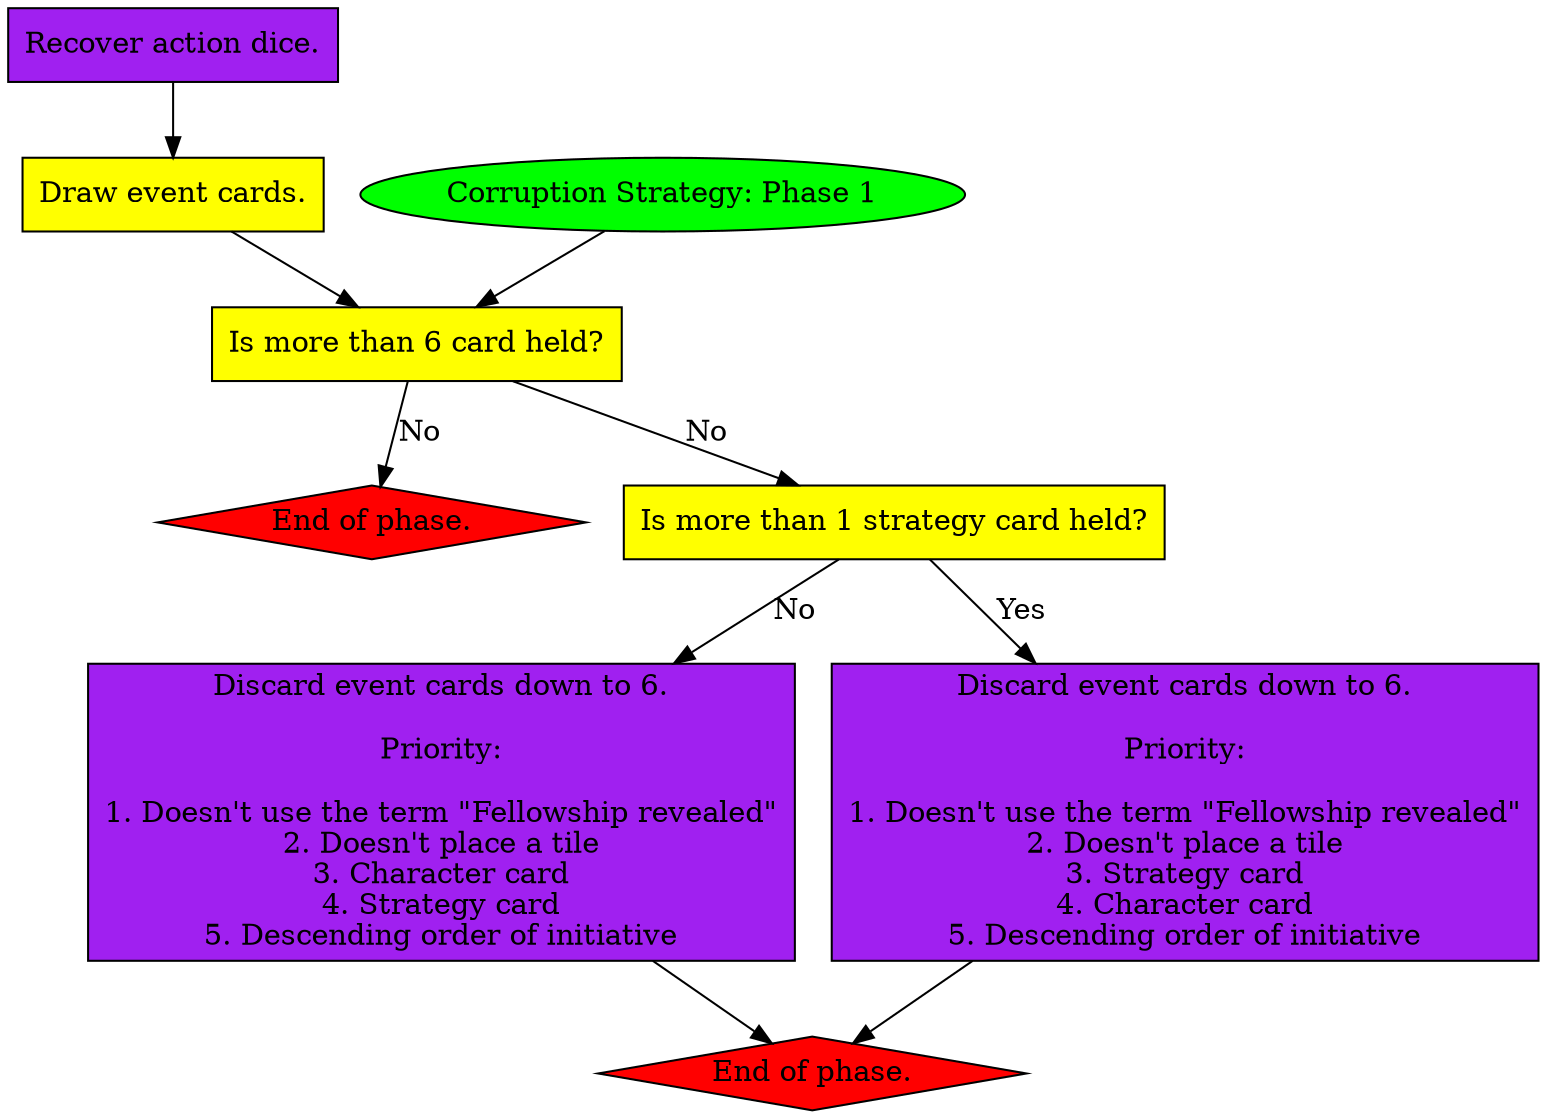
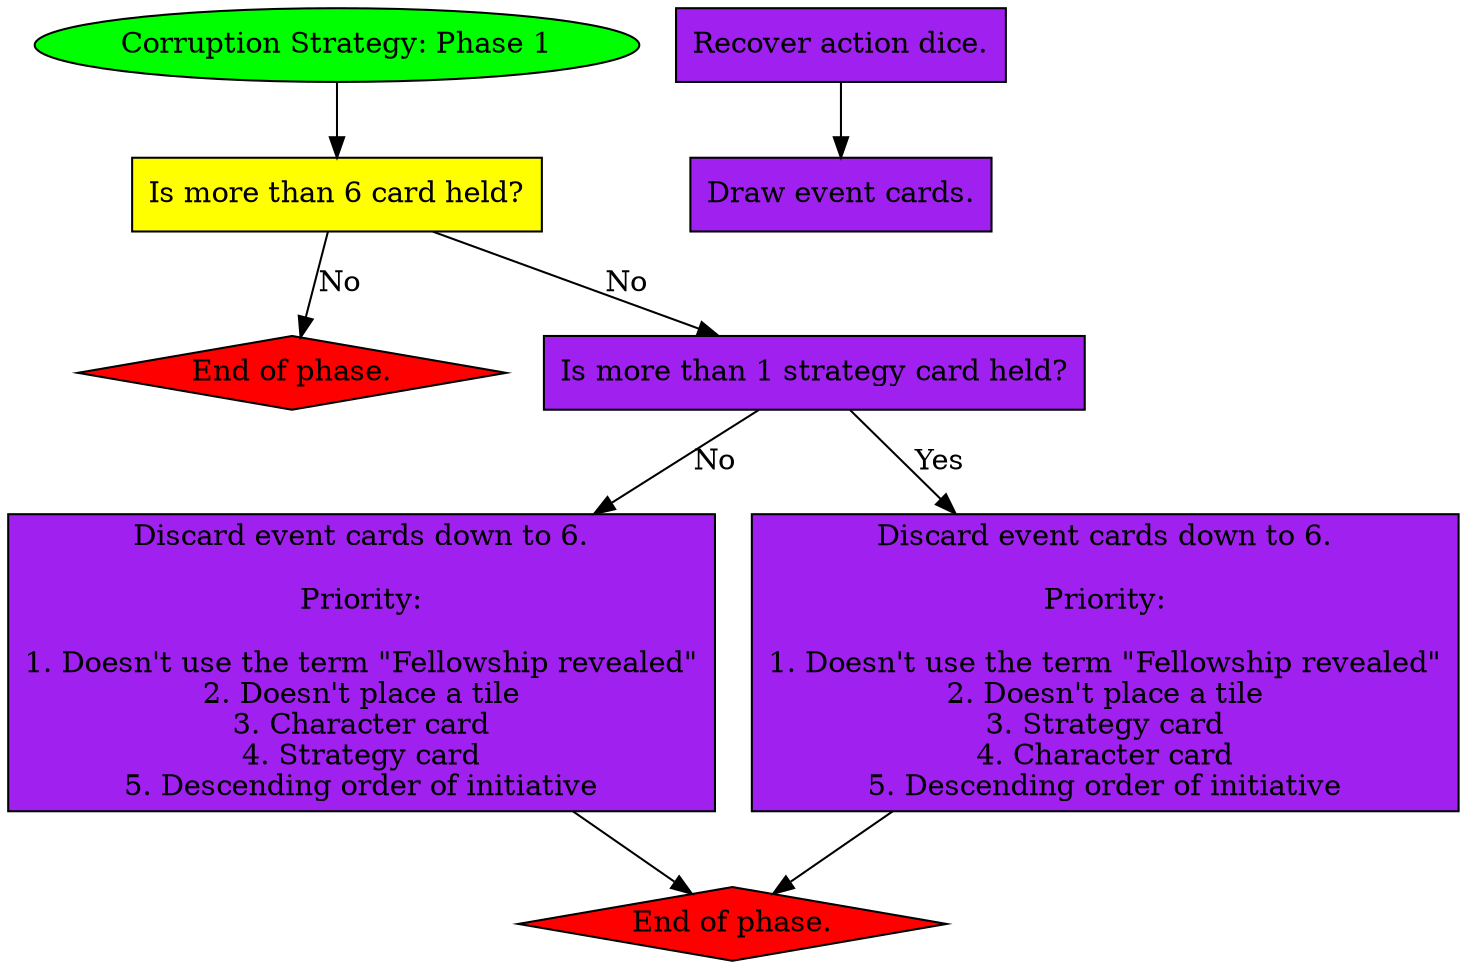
(173, 195) -> (841, 195)
(286, 264) -> none
(894, 522) -> (814, 373)
